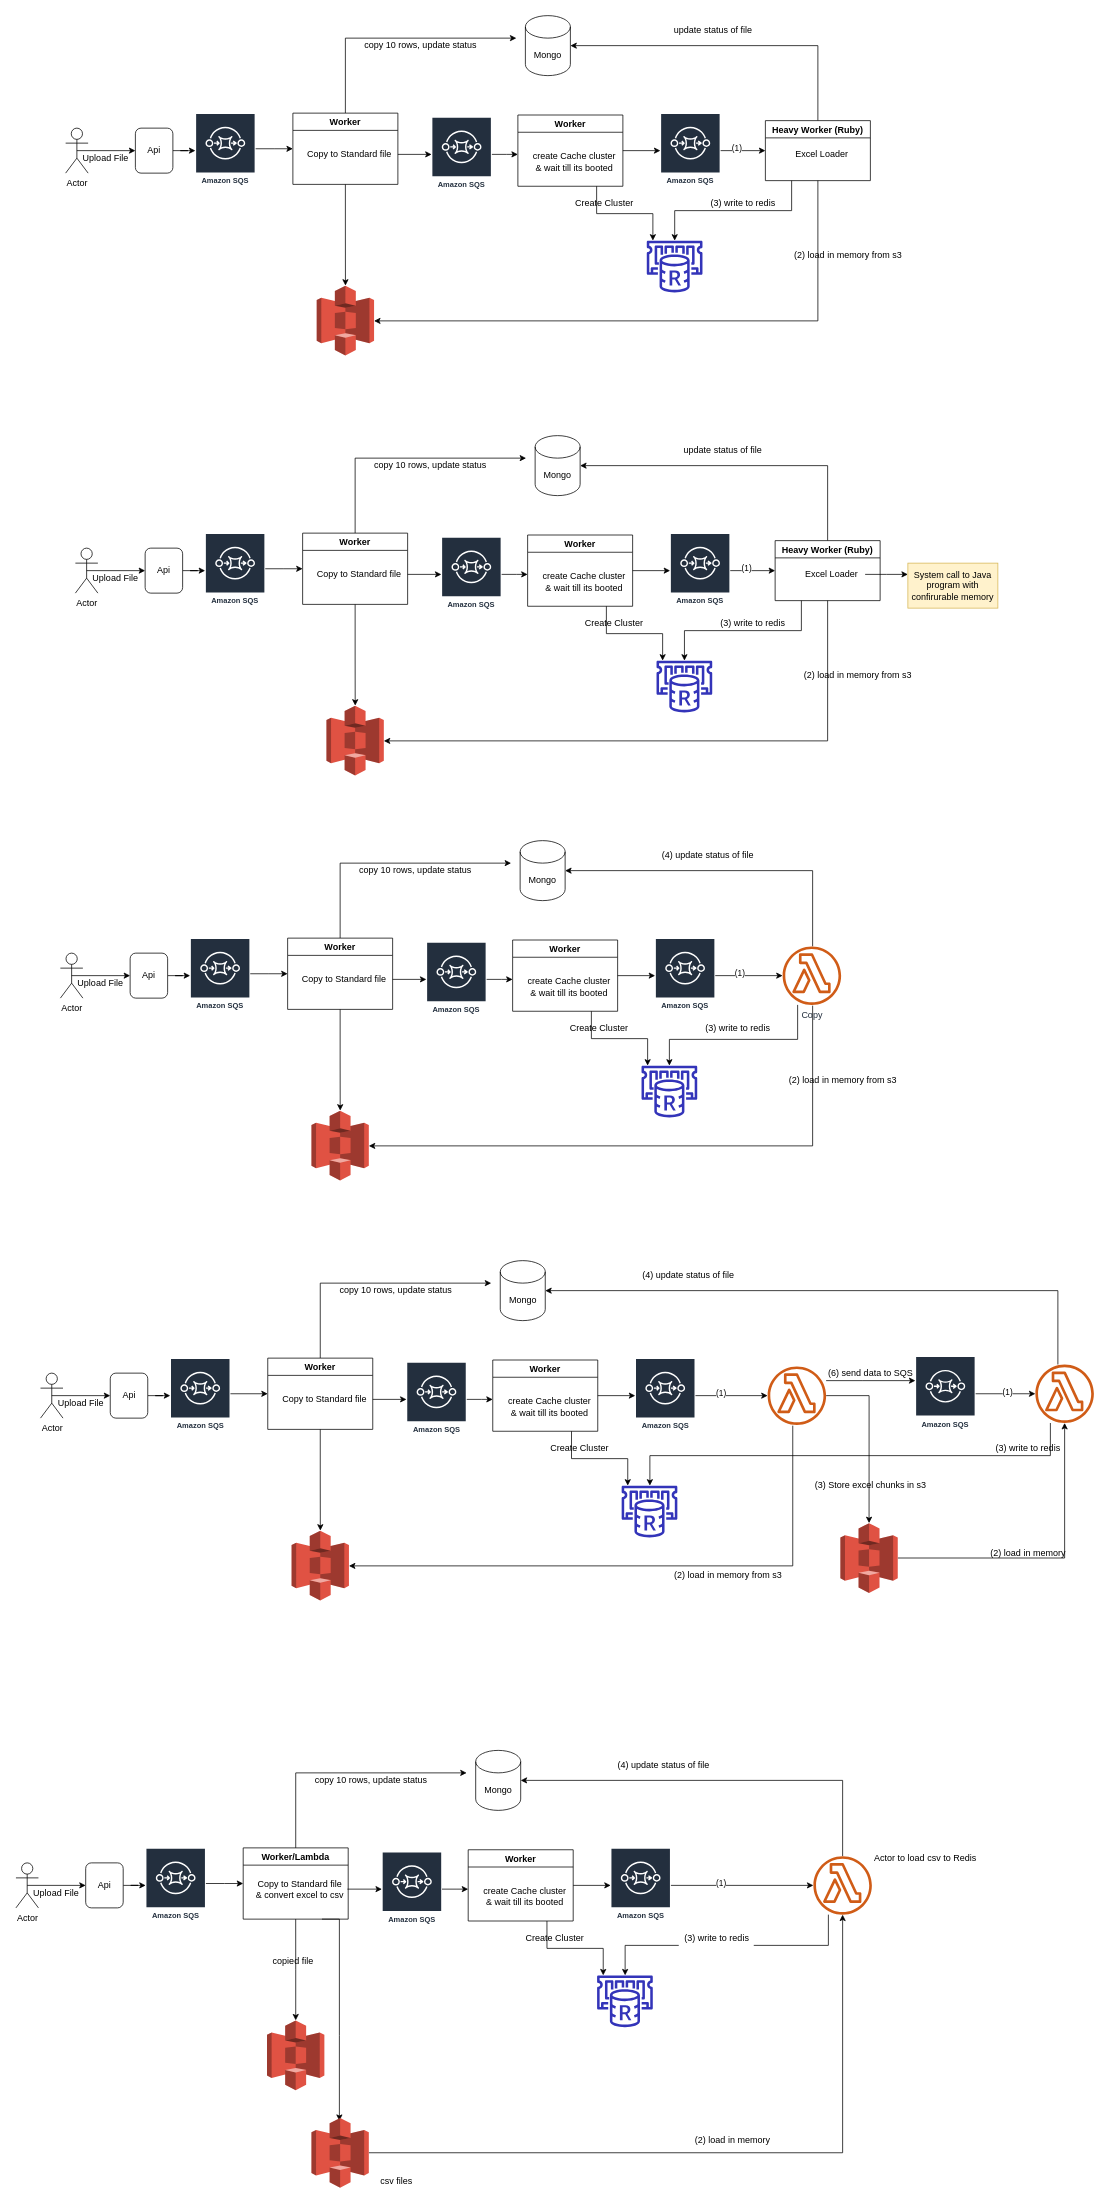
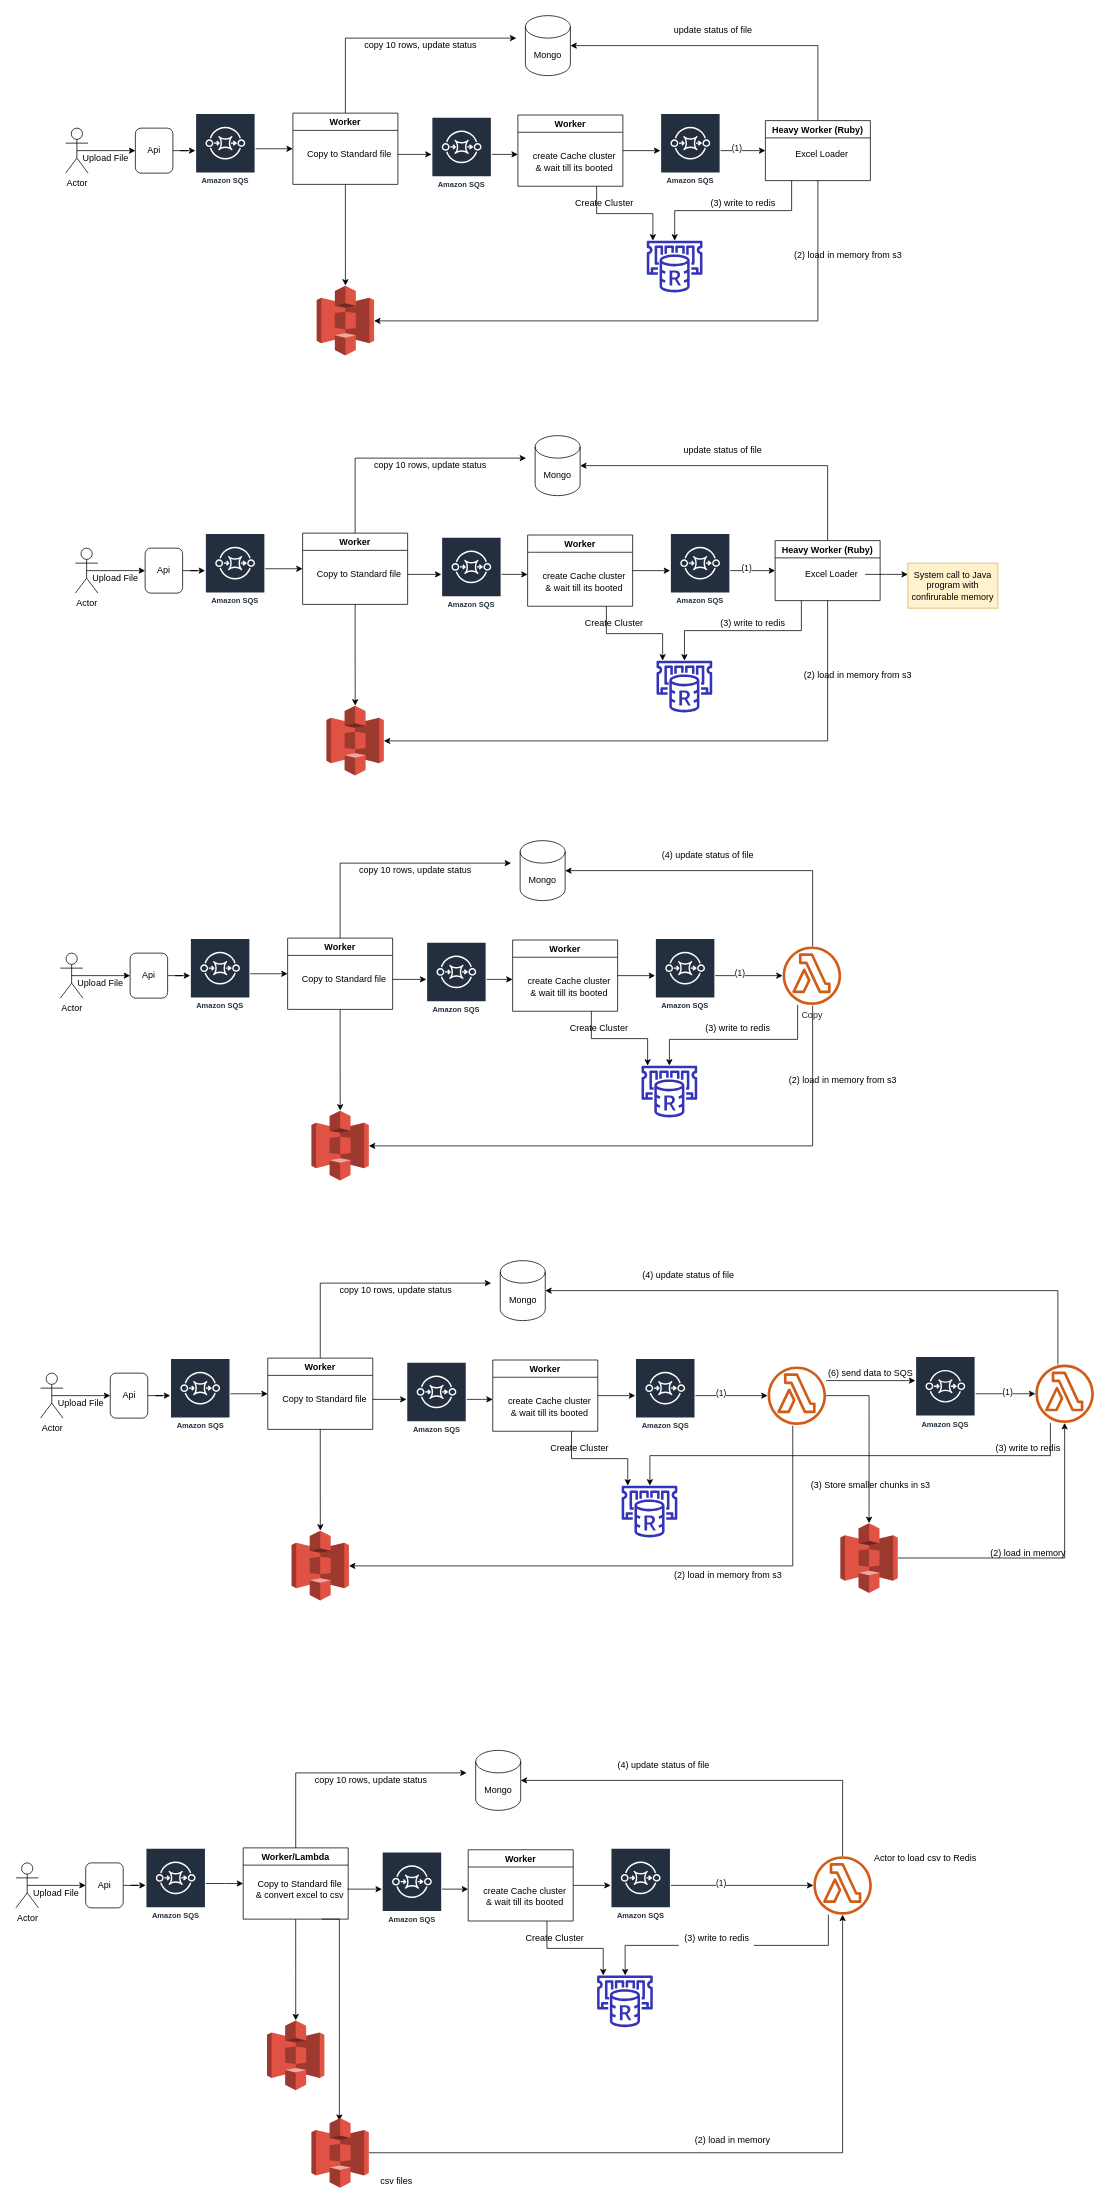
(871, 1485) -> (871, 1485)
(293, 1961) -> none
